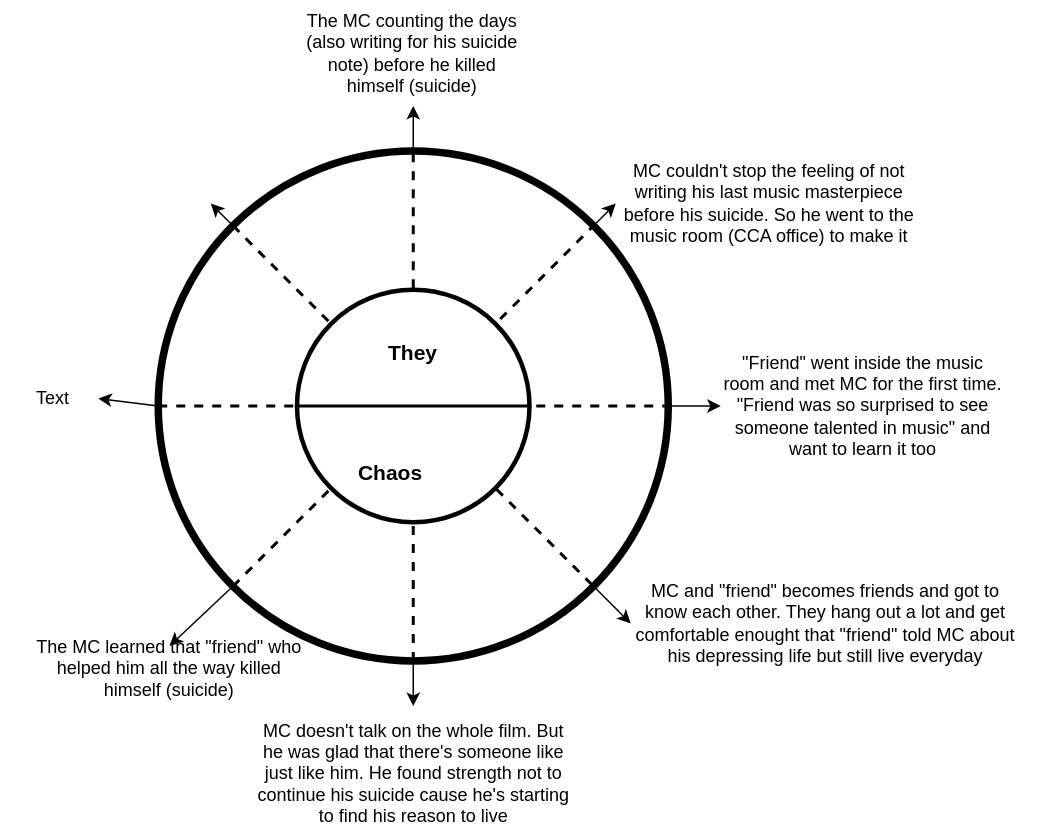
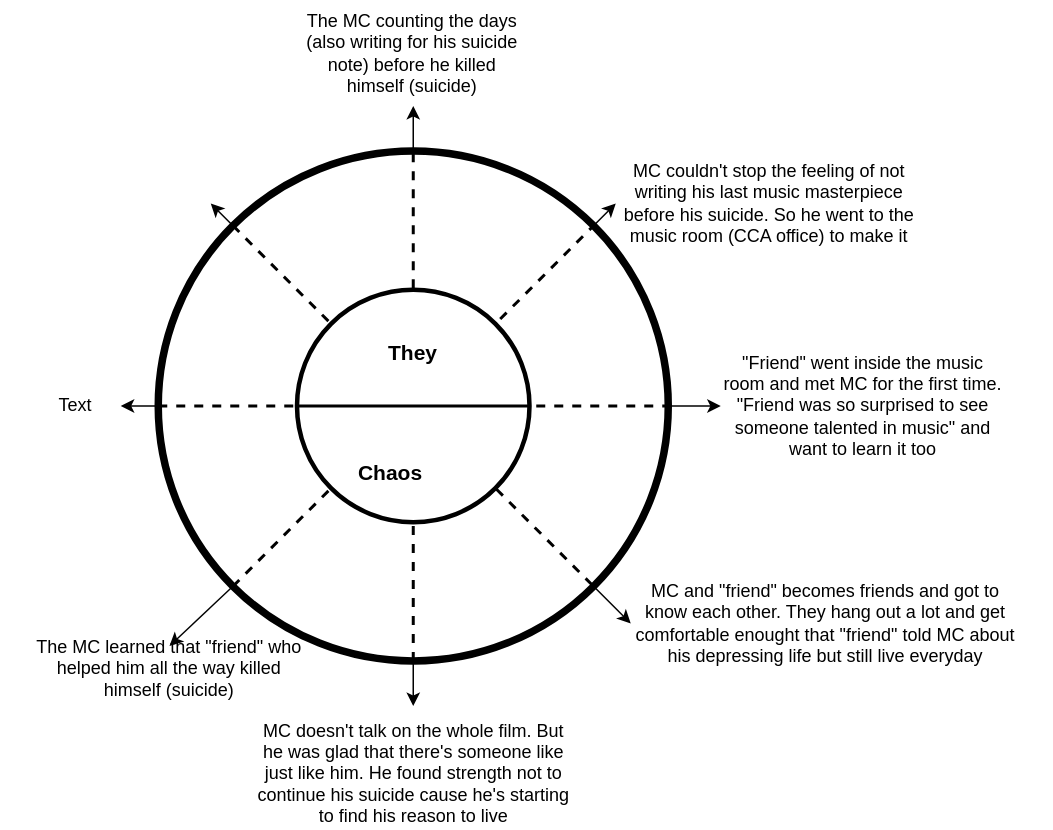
(53, 398) -> (76, 406)
